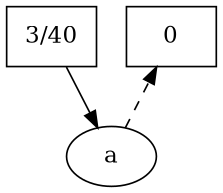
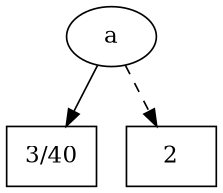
(171, 37) -> (171, 156)
(78, 90) -> (86, 88)
